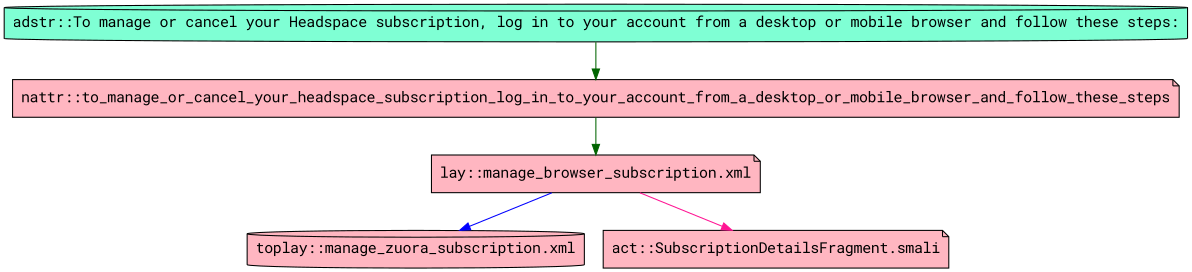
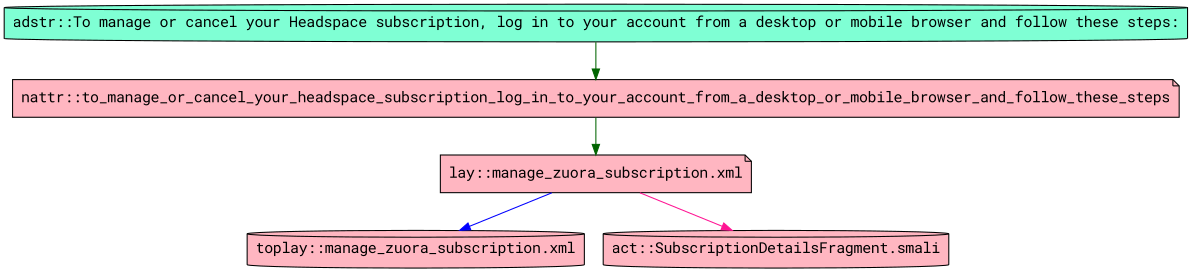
(596, 174) -> (596, 174)
(776, 249) -> (776, 249)
